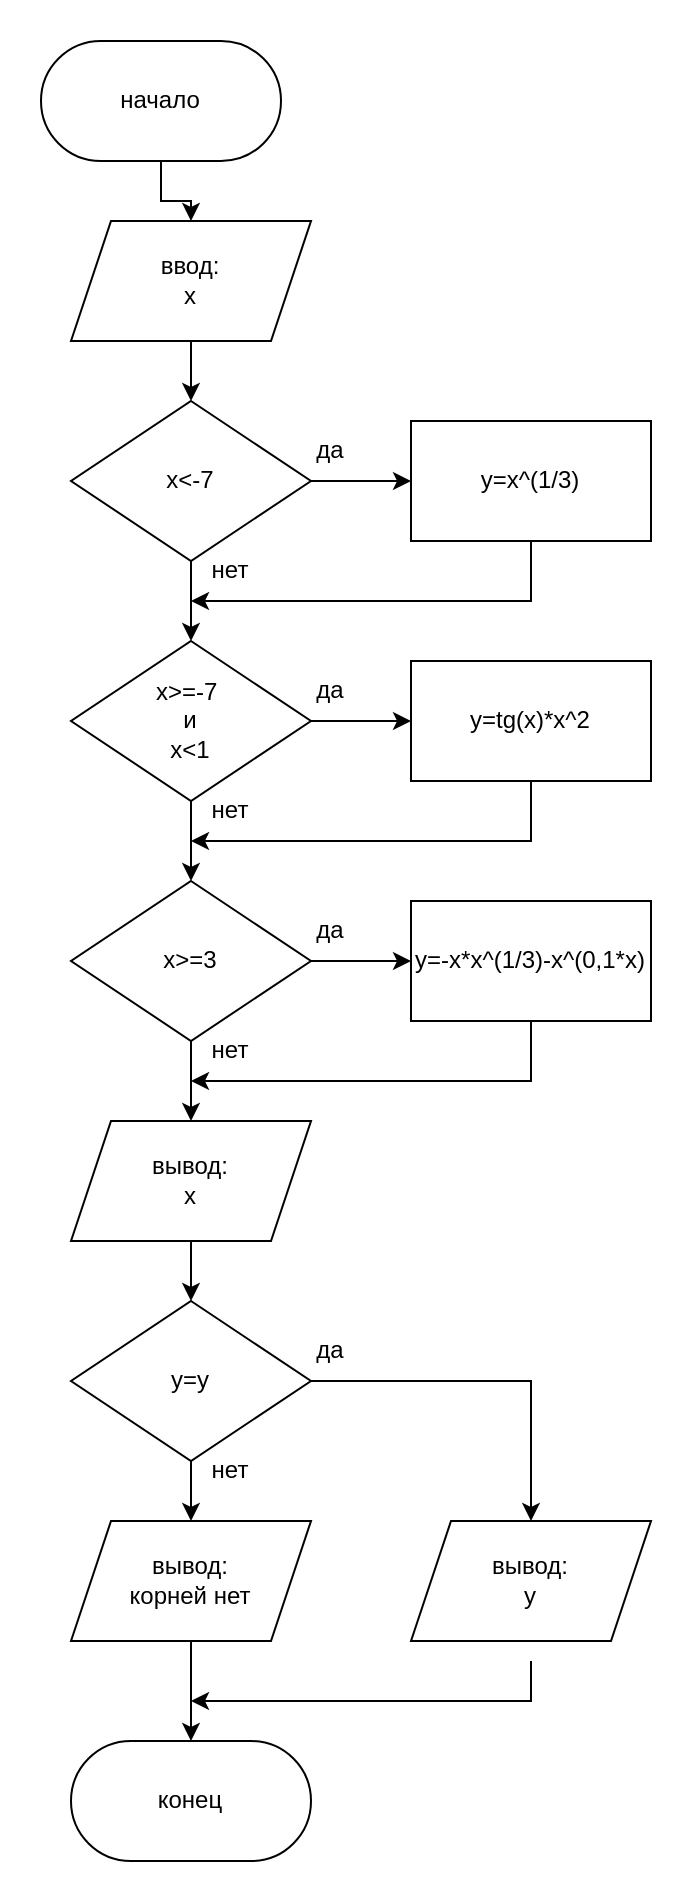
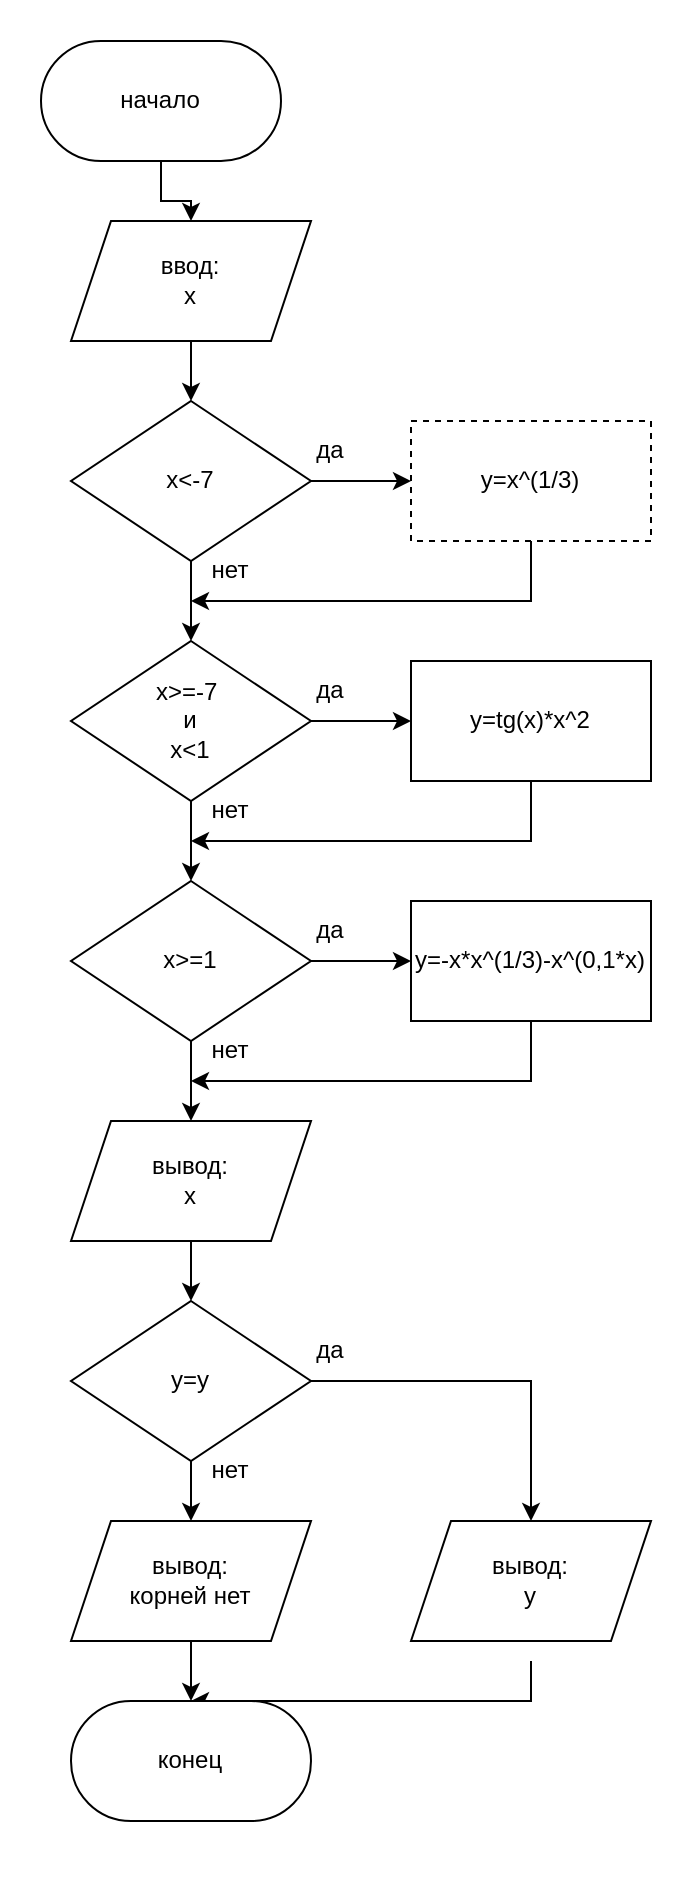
(531, 481) -> (531, 481)
(191, 961) -> (191, 961)
(191, 1801) -> (191, 1761)
